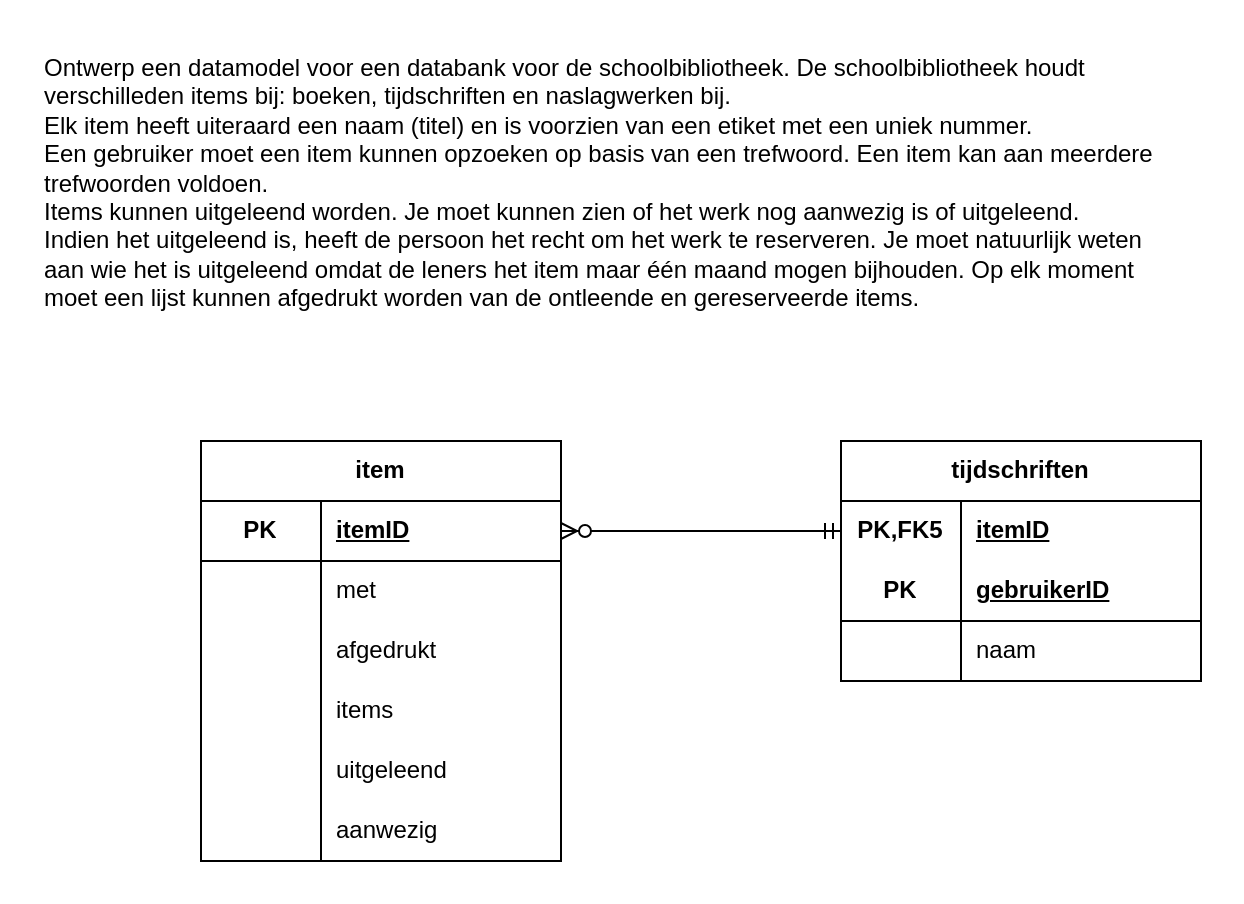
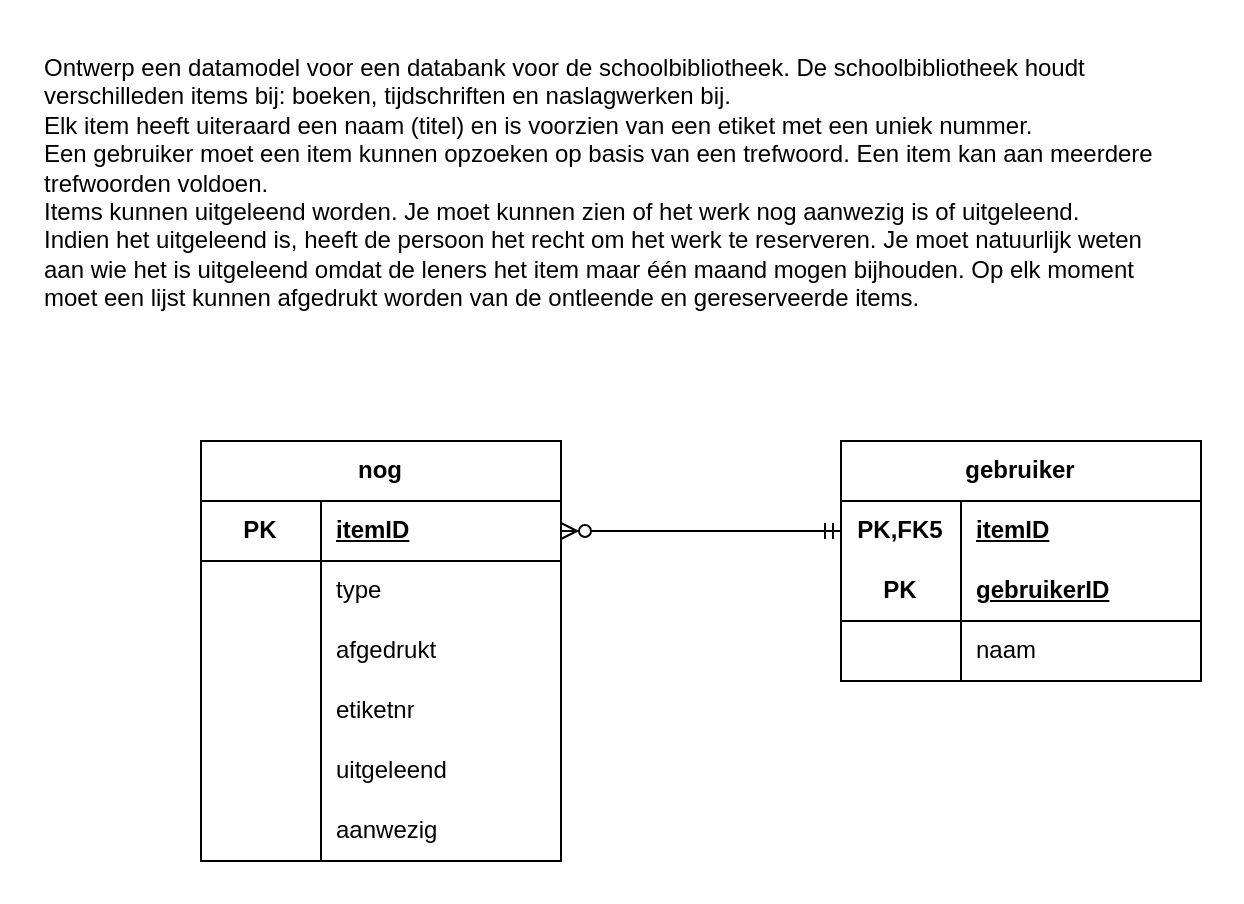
(381, 471) -> (381, 471)
(1021, 471) -> (1021, 471)
(357, 591) -> (364, 591)
(367, 711) -> (388, 711)
